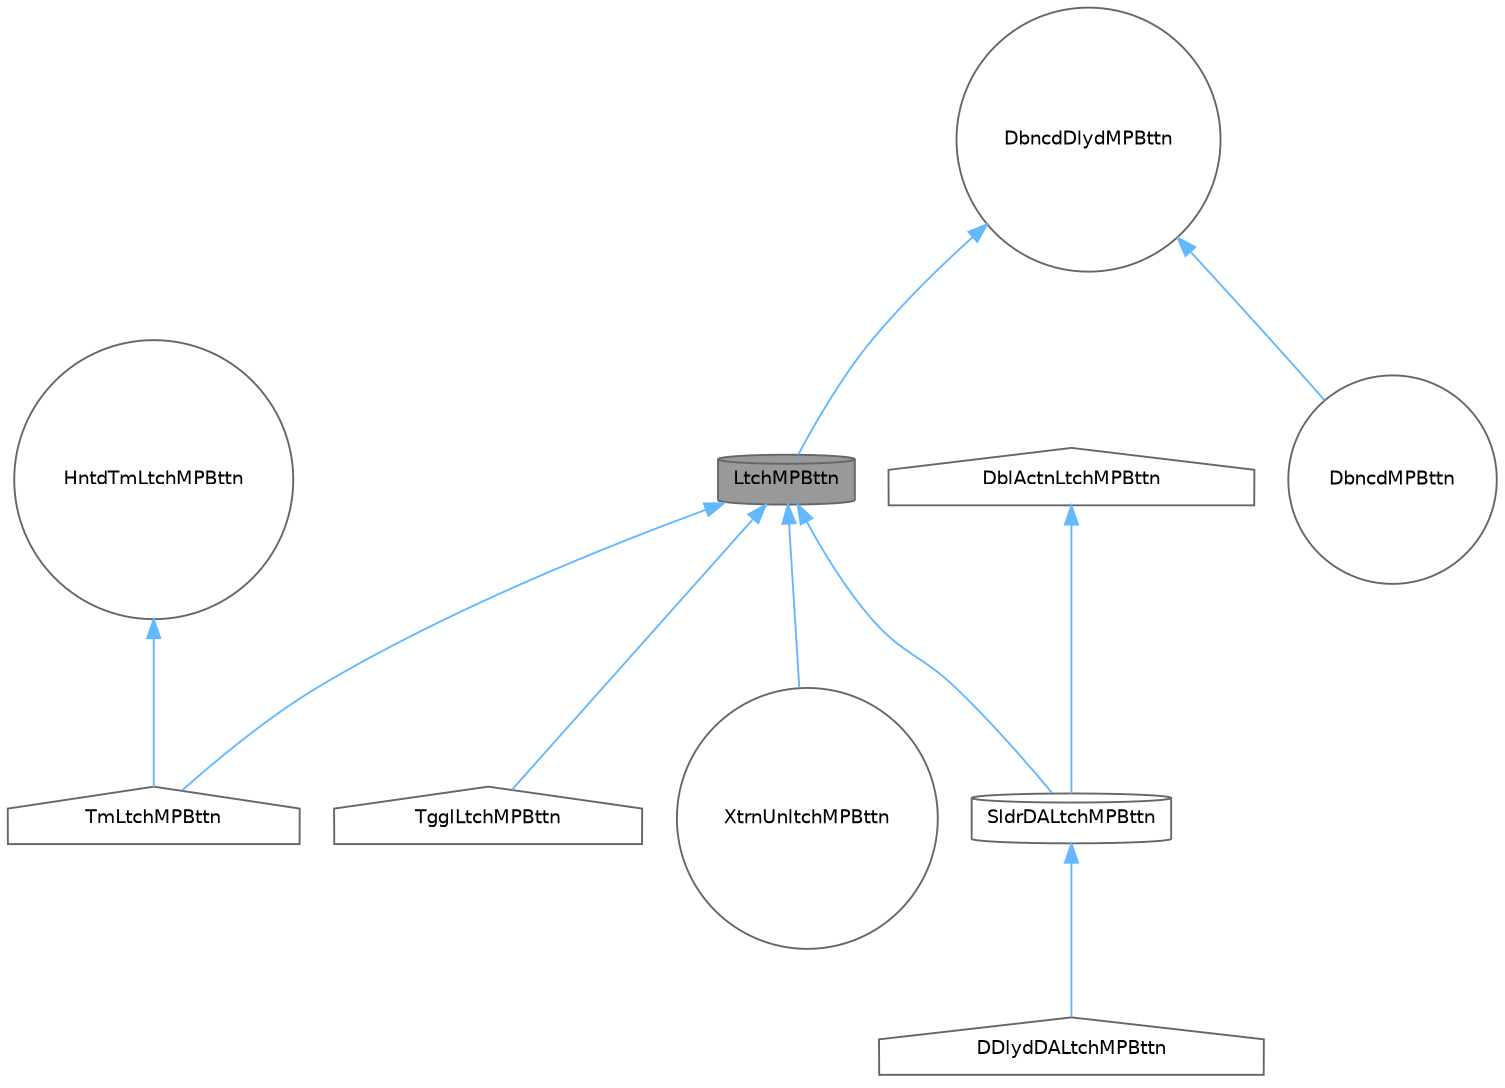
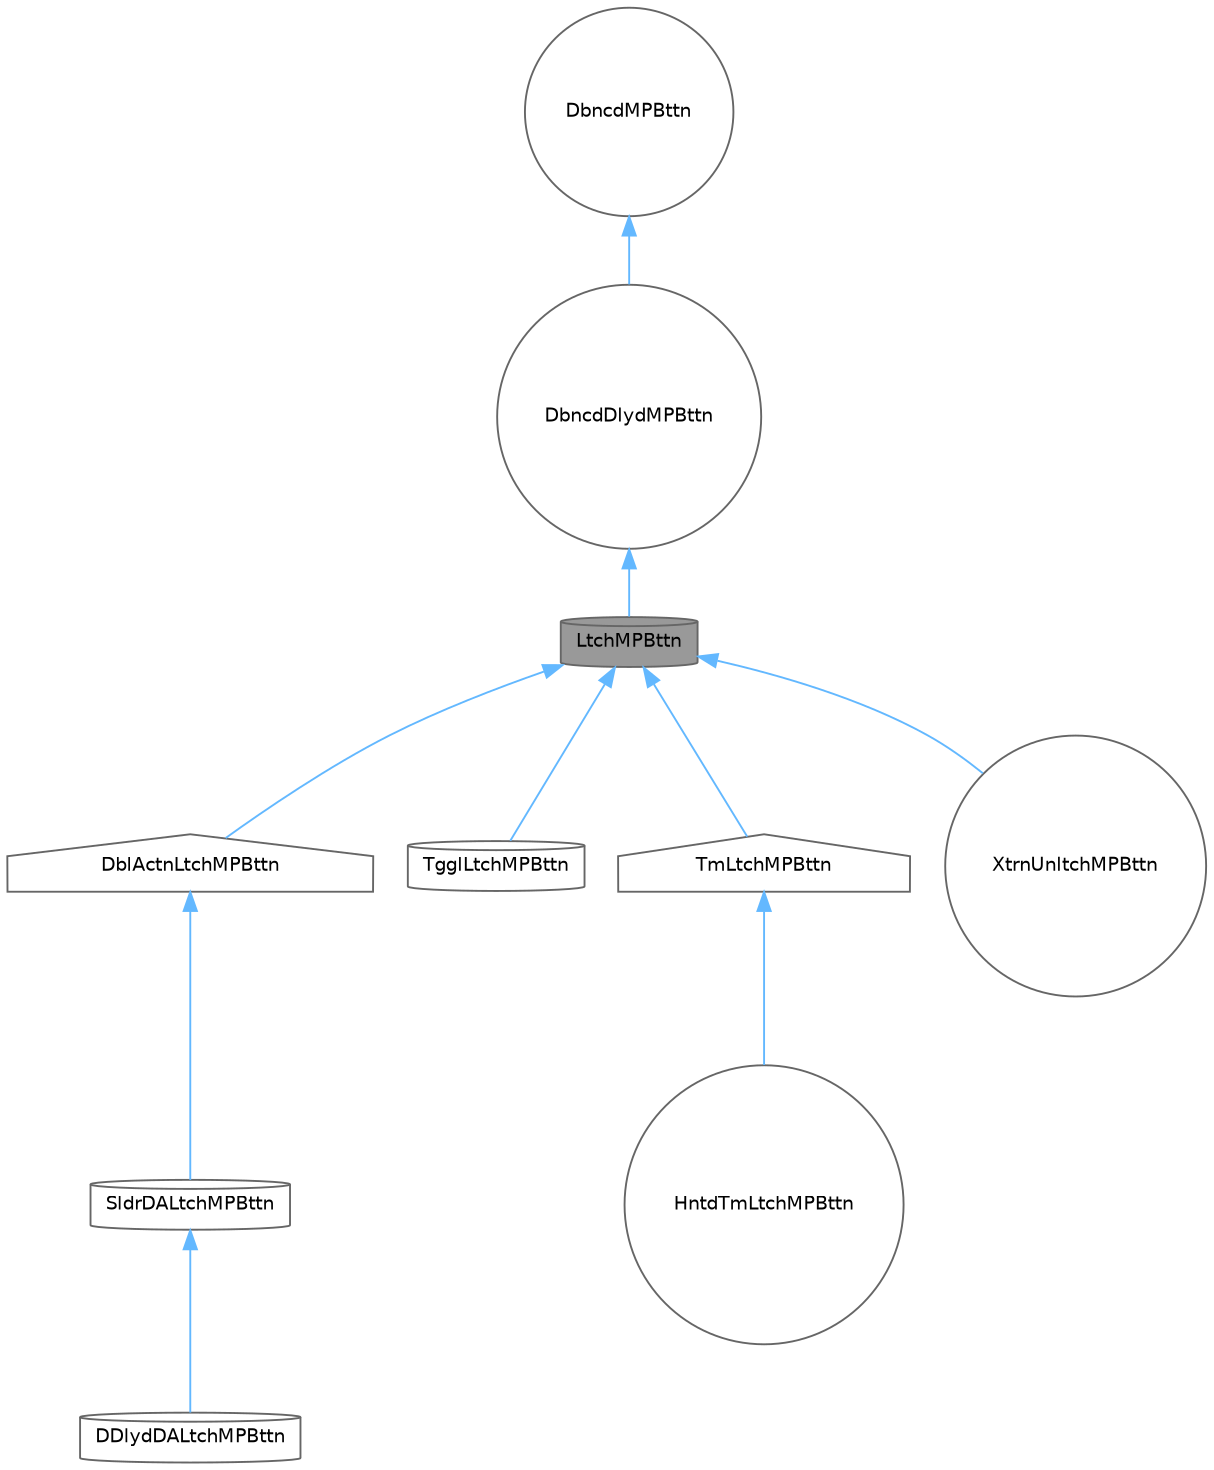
(1258, 326) -> (629, 260)
(923, 662) -> (378, 742)
(154, 713) -> (764, 988)
(488, 818) -> (496, 866)
(1071, 1049) -> (190, 1438)
